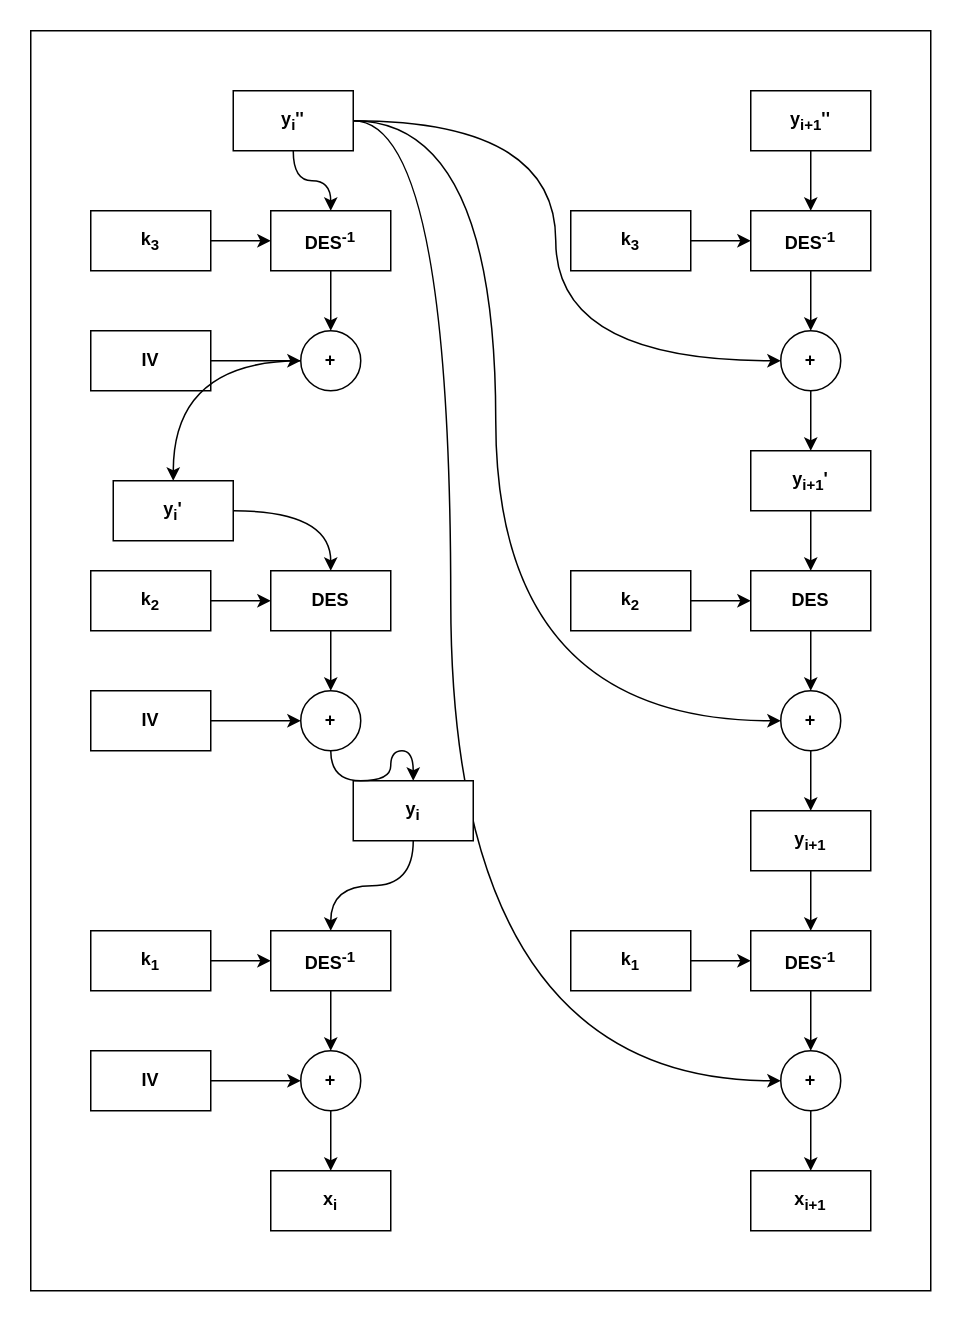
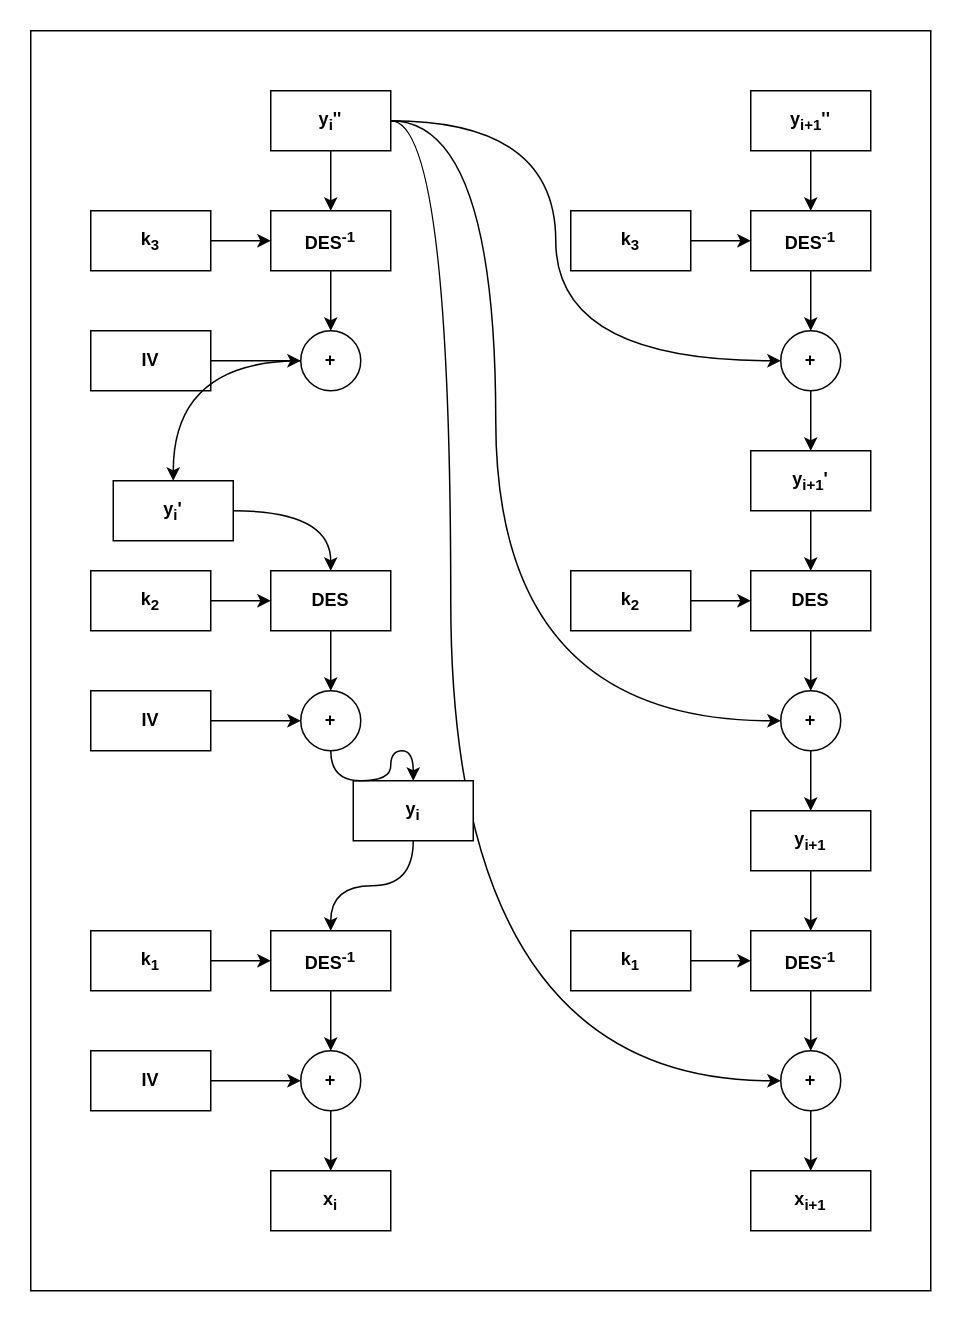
(293, 121) -> (331, 121)
